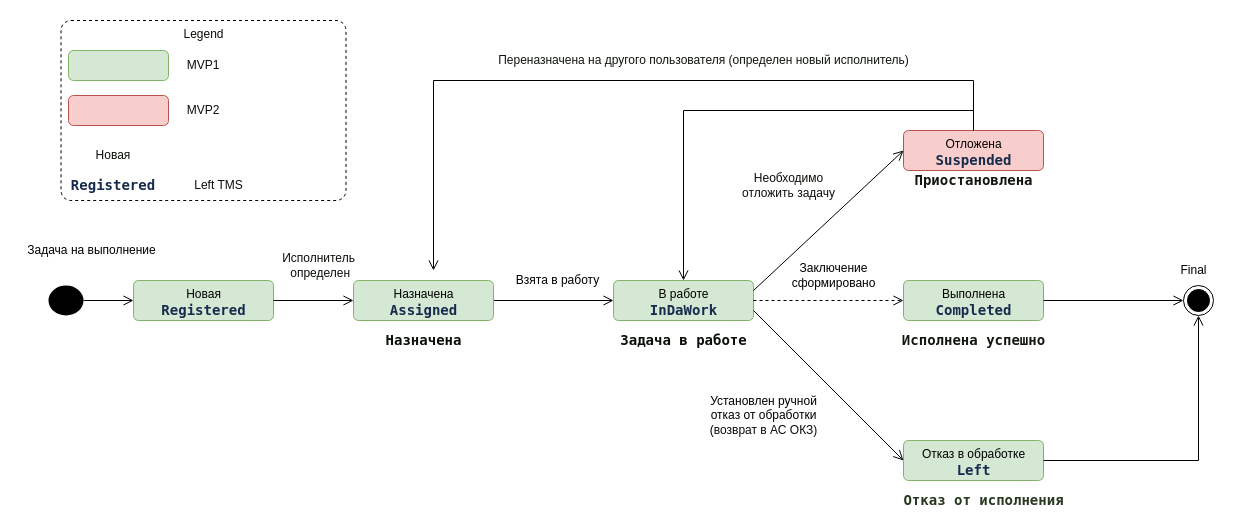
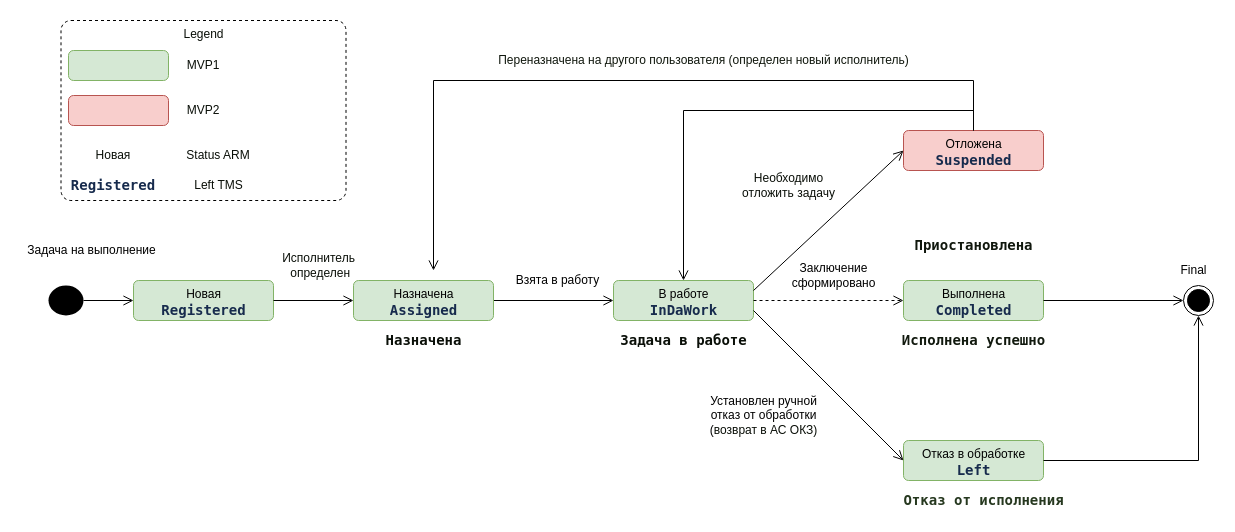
none -> (219, 156)
(974, 181) -> (974, 246)
